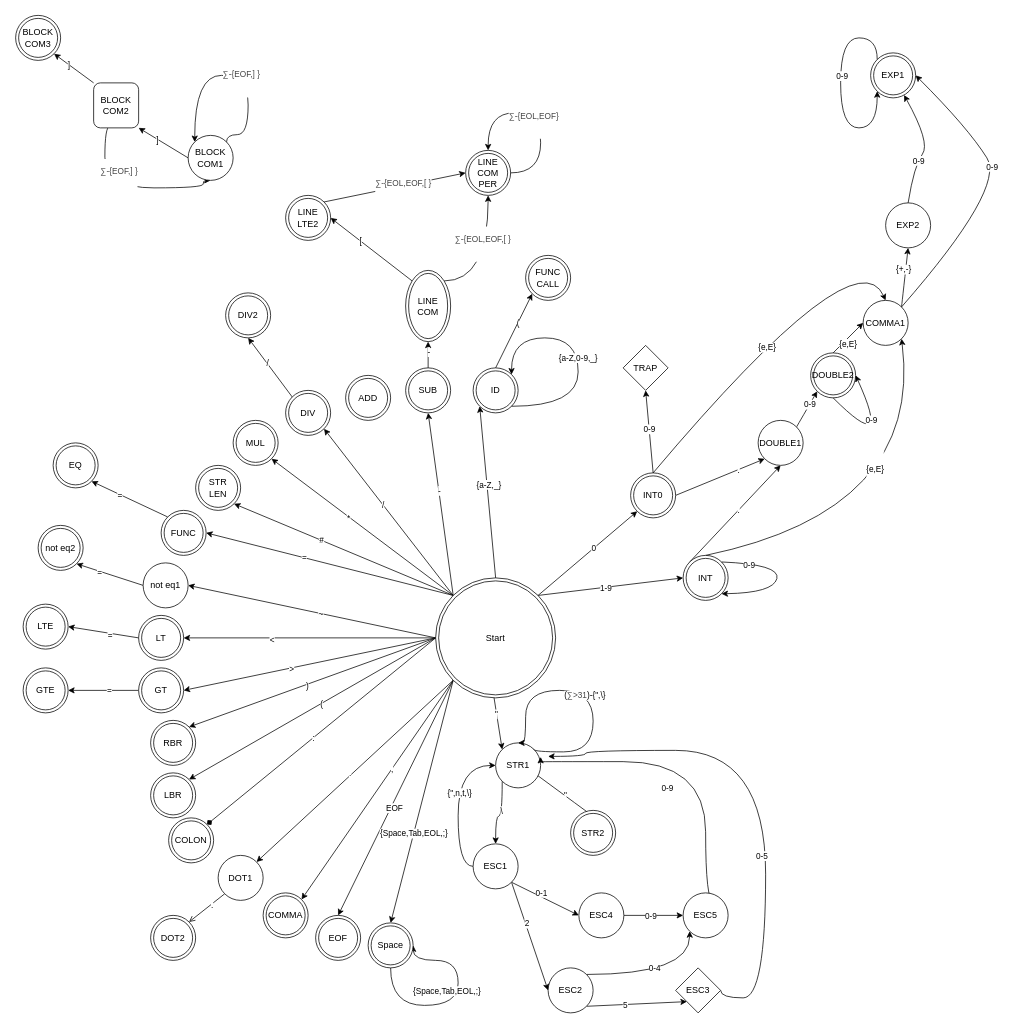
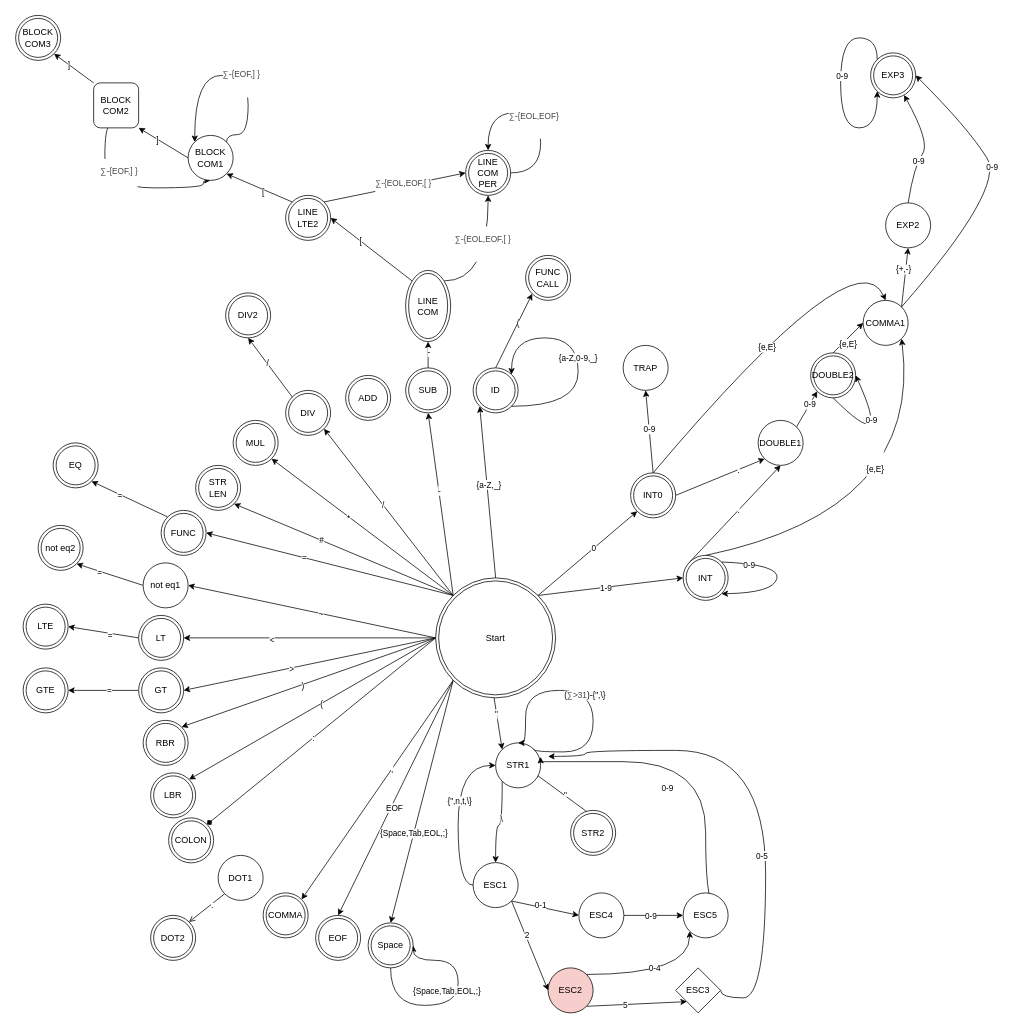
(893, 75) -> (893, 75)
none -> (261, 189)
(645, 368) -> (645, 368)
(173, 743) -> (165, 743)
(352, 774) -> none
(495, 866) -> (495, 885)
(570, 990) -> (570, 990)
